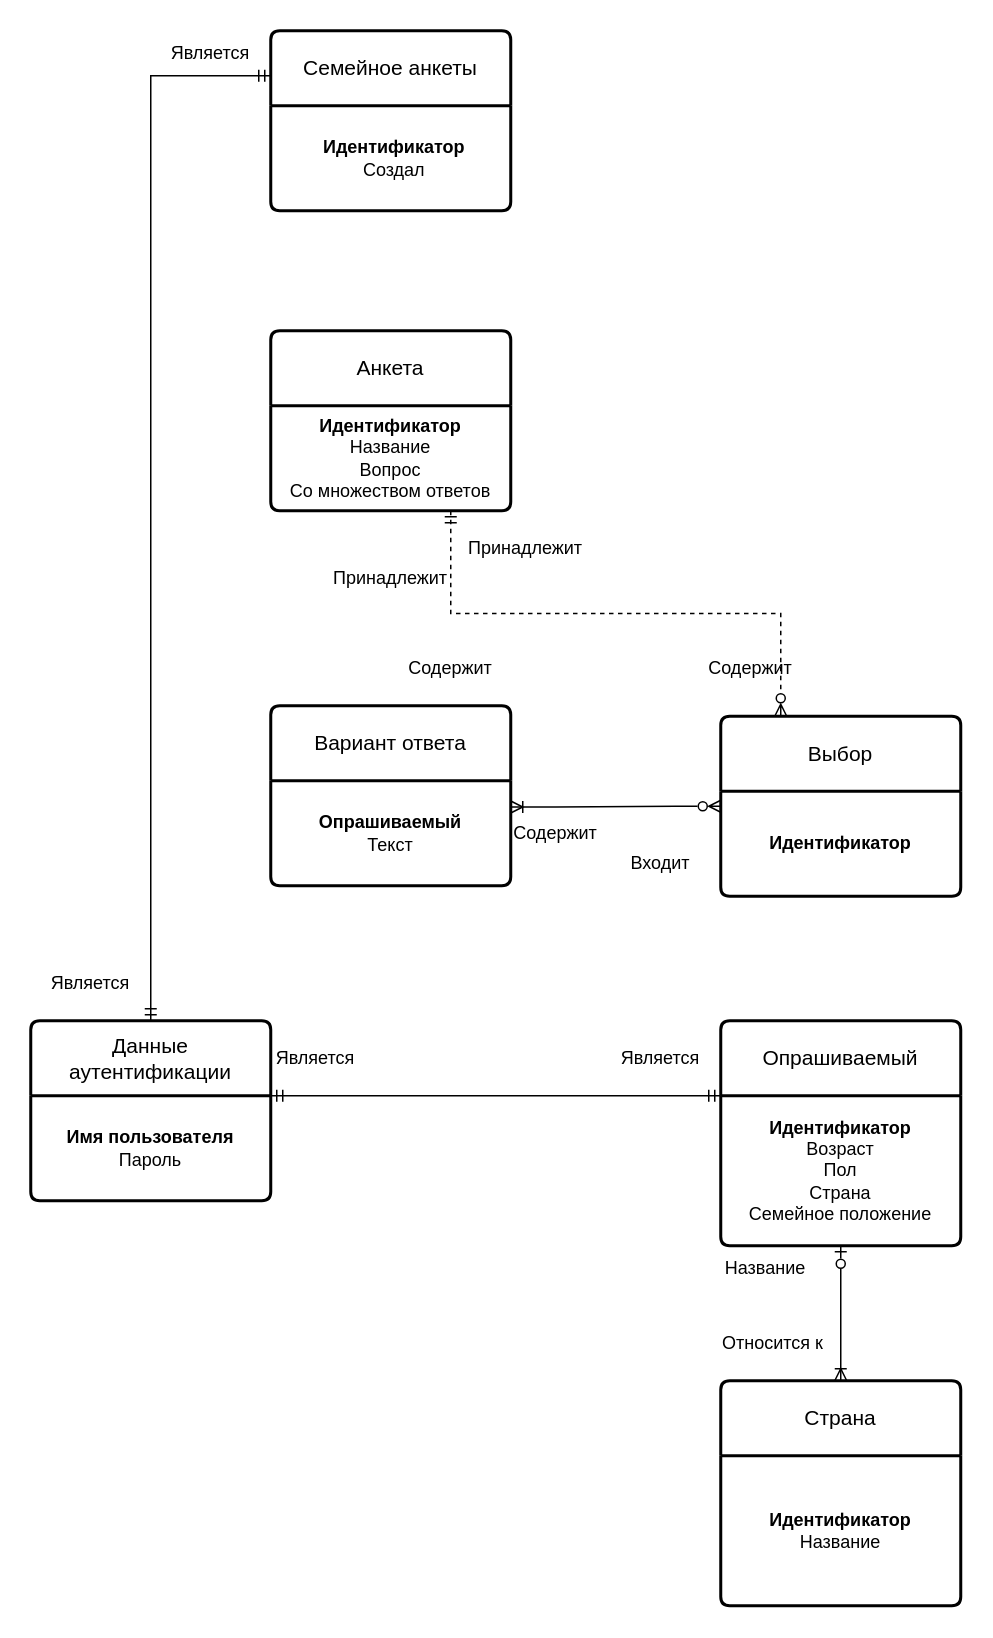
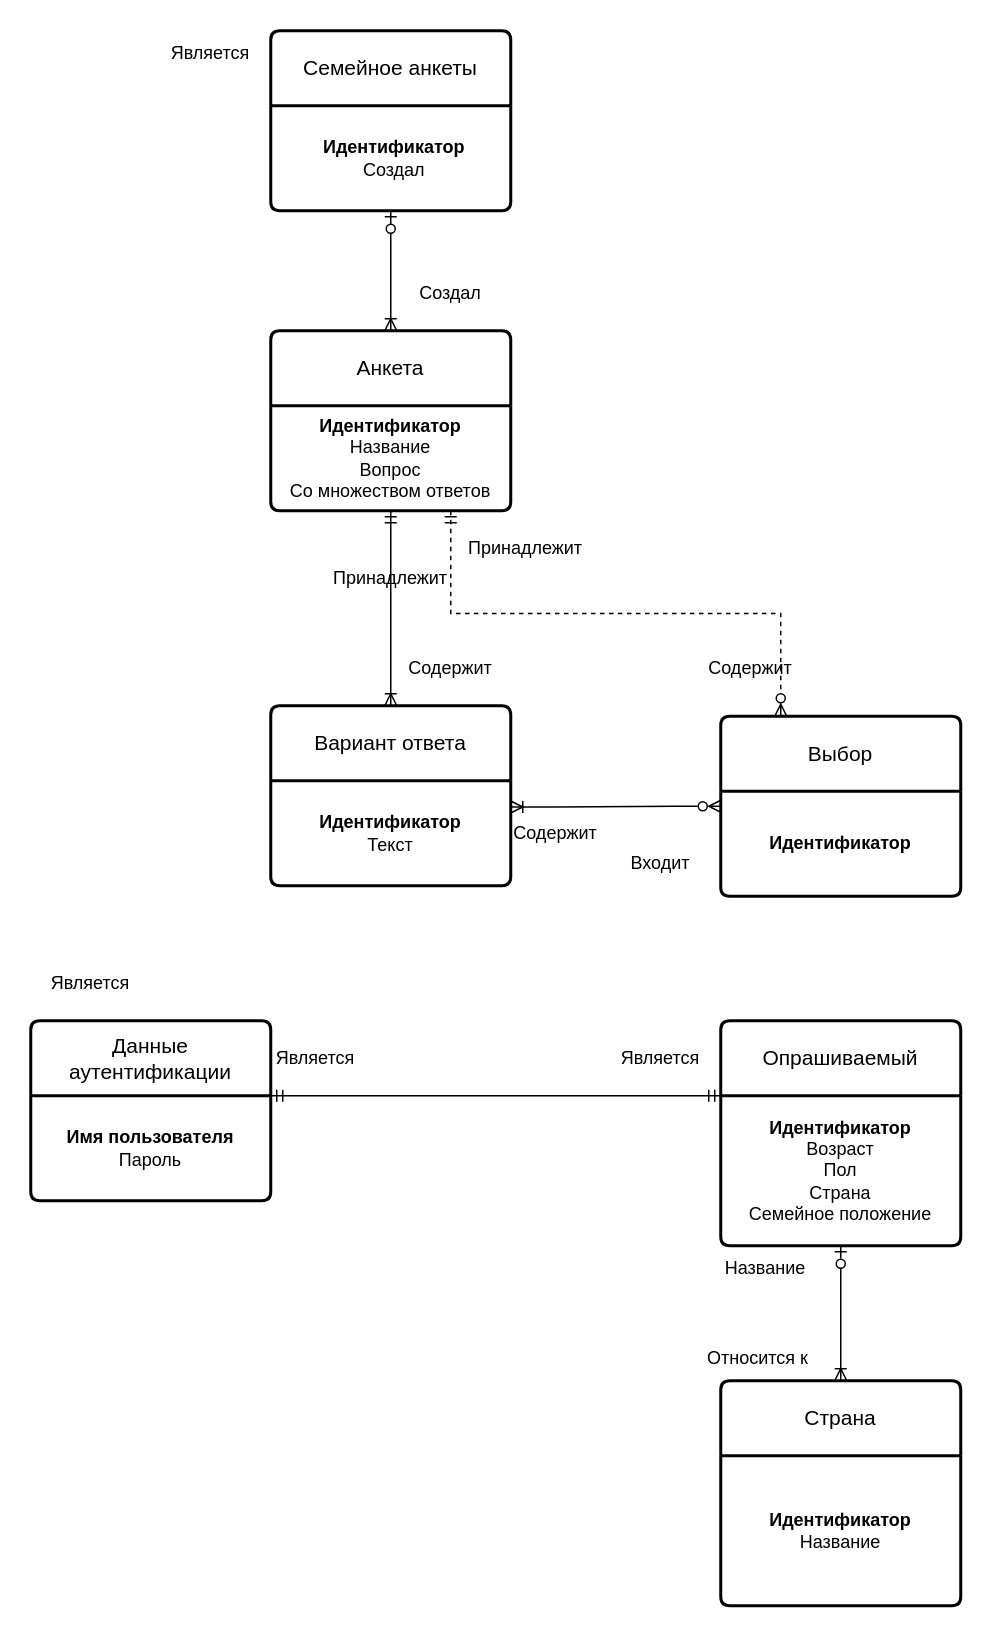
none -> (391, 271)
none -> (451, 293)
(151, 489) -> none
none -> (391, 609)
(391, 833) -> (391, 833)
(773, 1343) -> (758, 1358)
